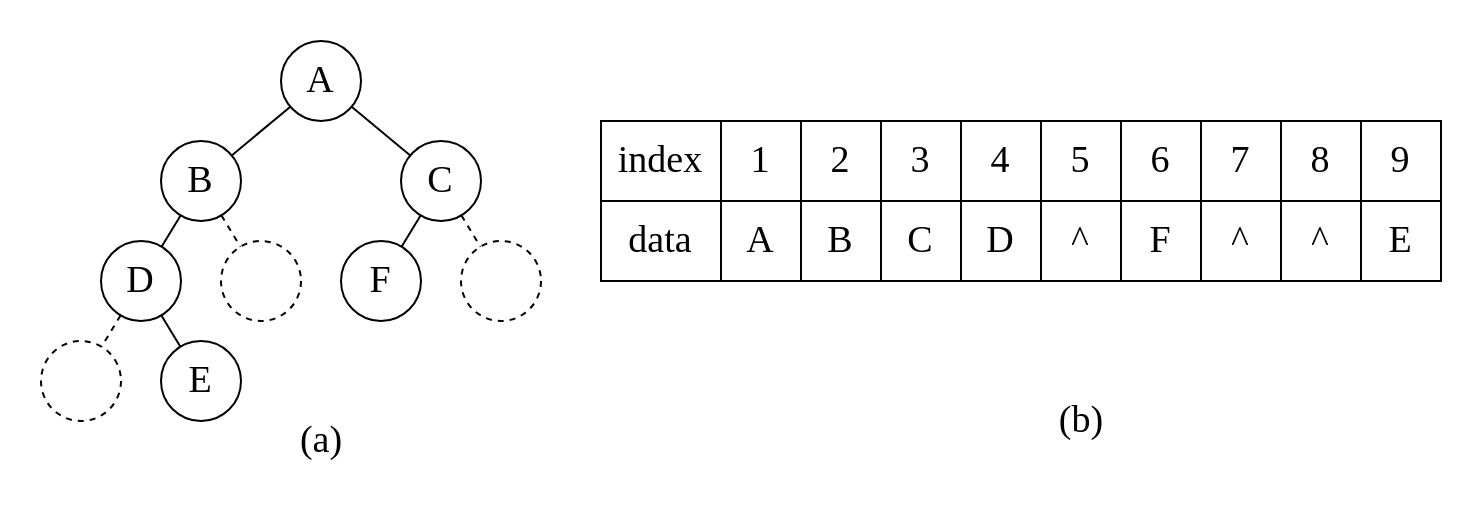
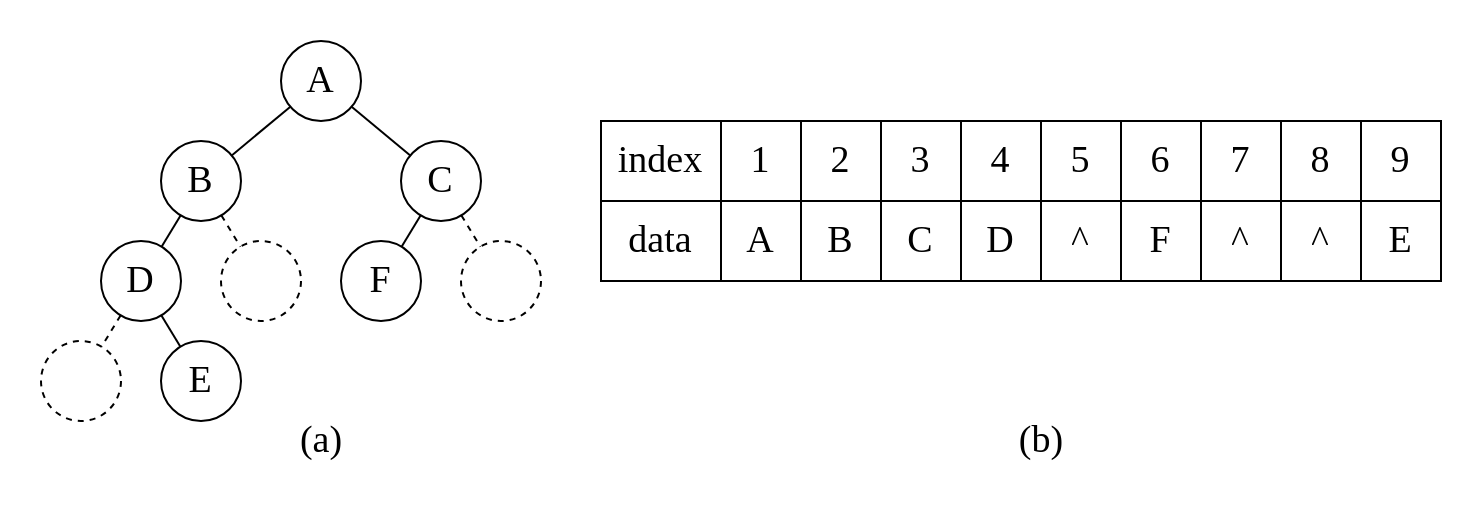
(1081, 421) -> (1041, 441)
